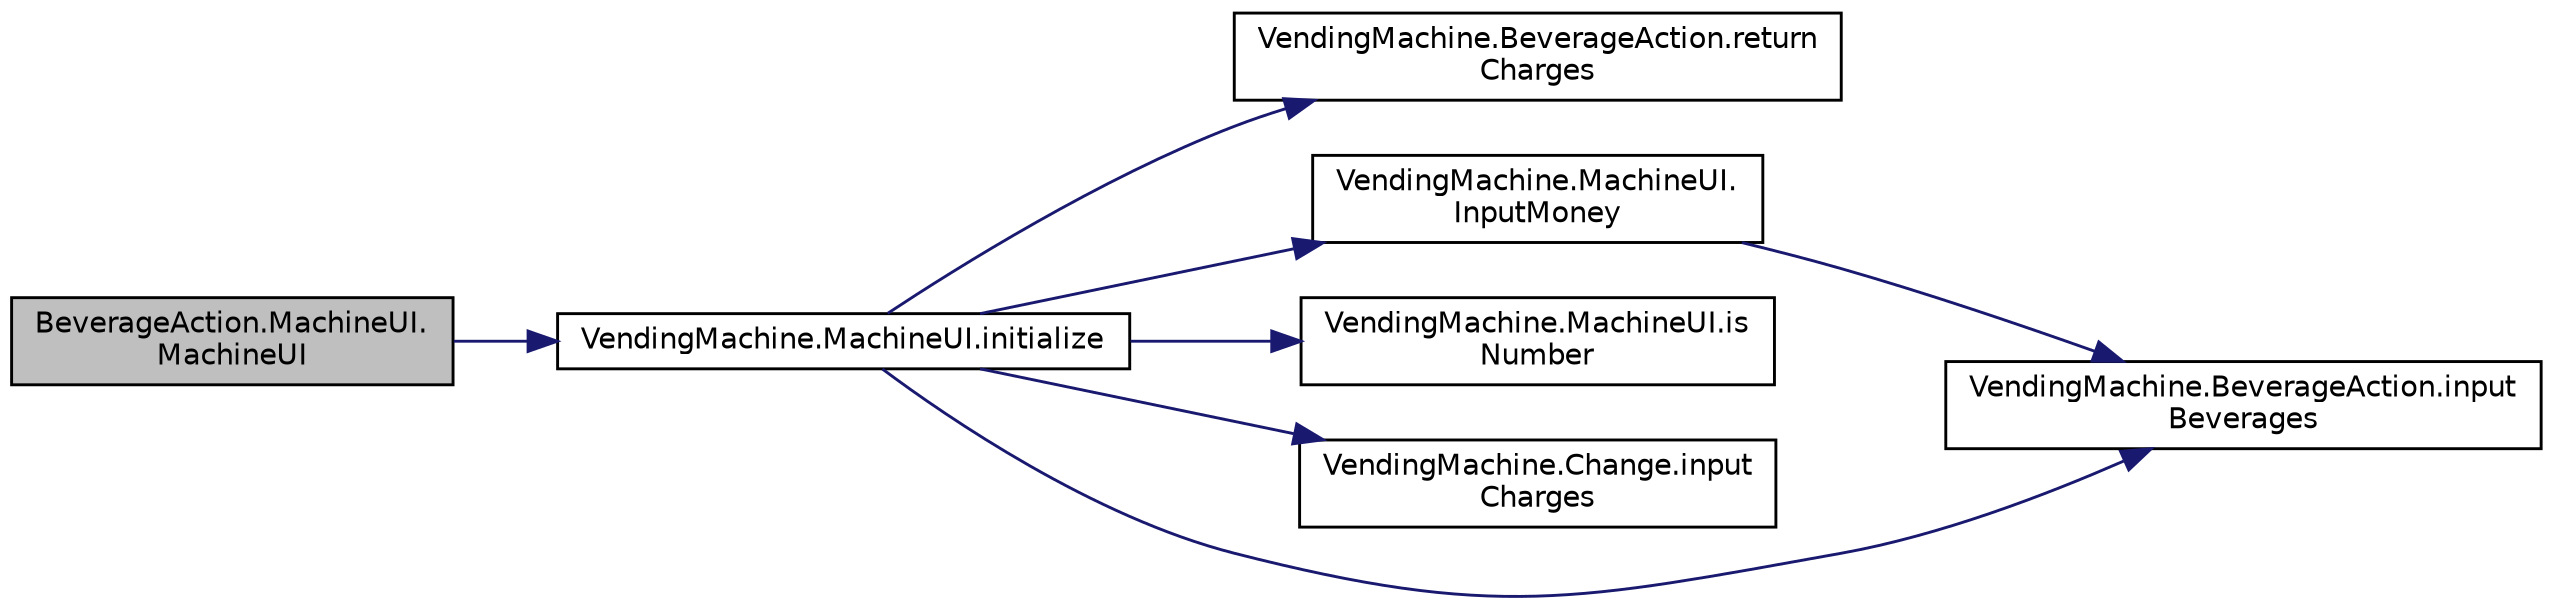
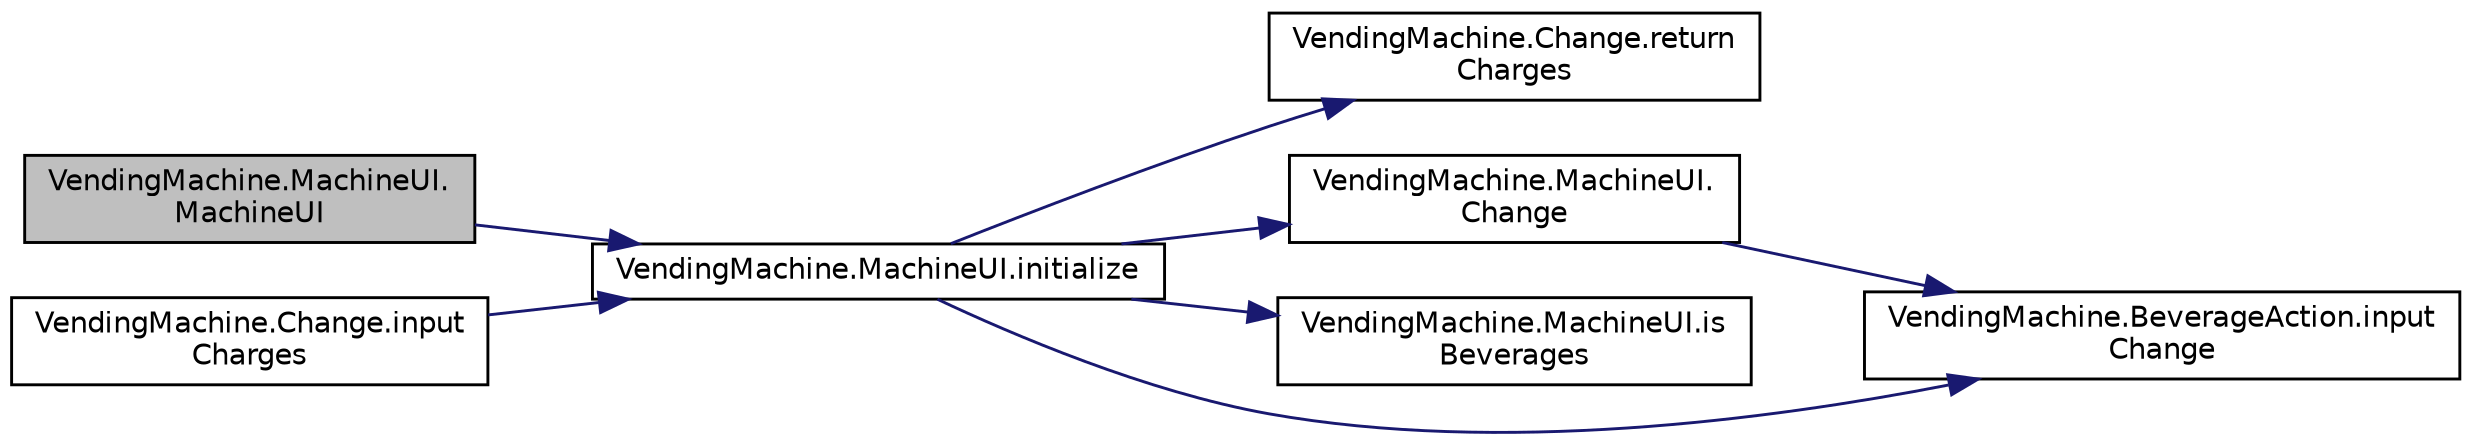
(1538, 57) -> (1515, 57)
(1538, 199) -> (1515, 199)
(232, 341) -> (250, 199)
(1538, 341) -> (1515, 341)
(1137, 401) -> (544, 309)
(2243, 405) -> (2162, 335)
